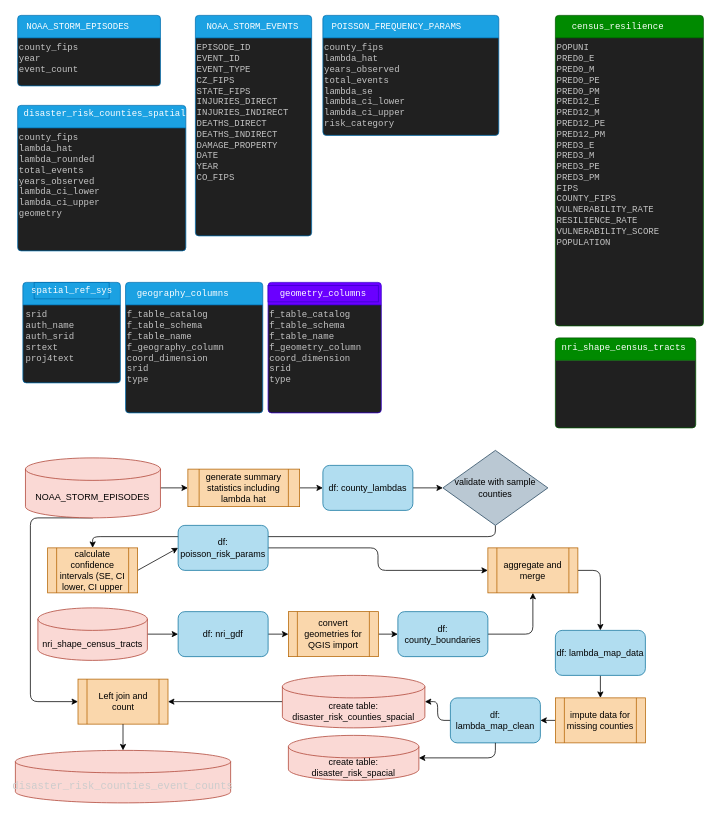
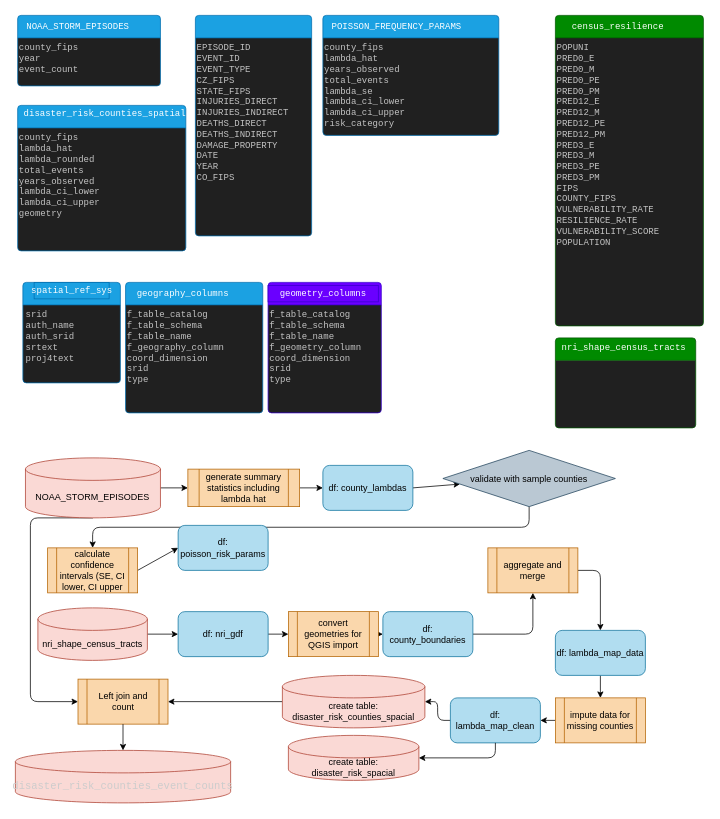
(252, 27) -> none
(495, 488) -> (529, 479)
(421, 570) -> none
(443, 634) -> (428, 634)
